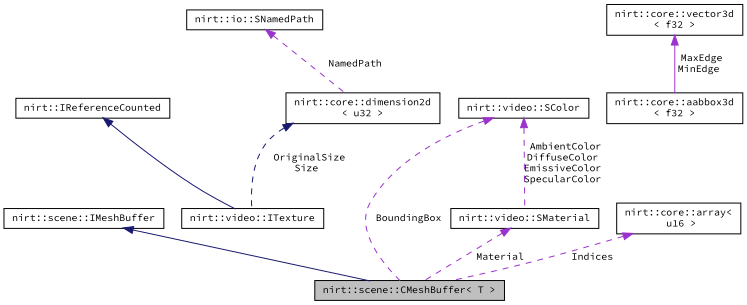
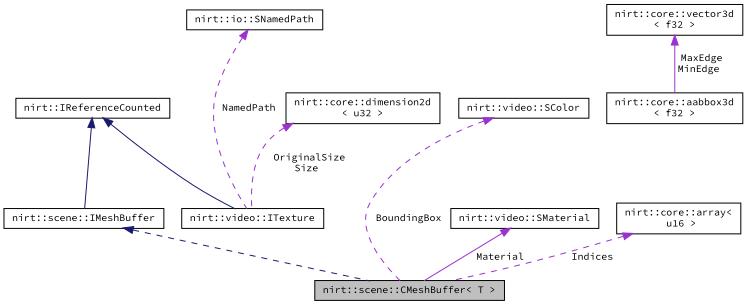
(309, 65) -> (214, 124)
(256, 163) -> (256, 163)
none -> (88, 168)
(524, 168) -> none
(252, 256) -> (252, 256)
(463, 257) -> (463, 257)
